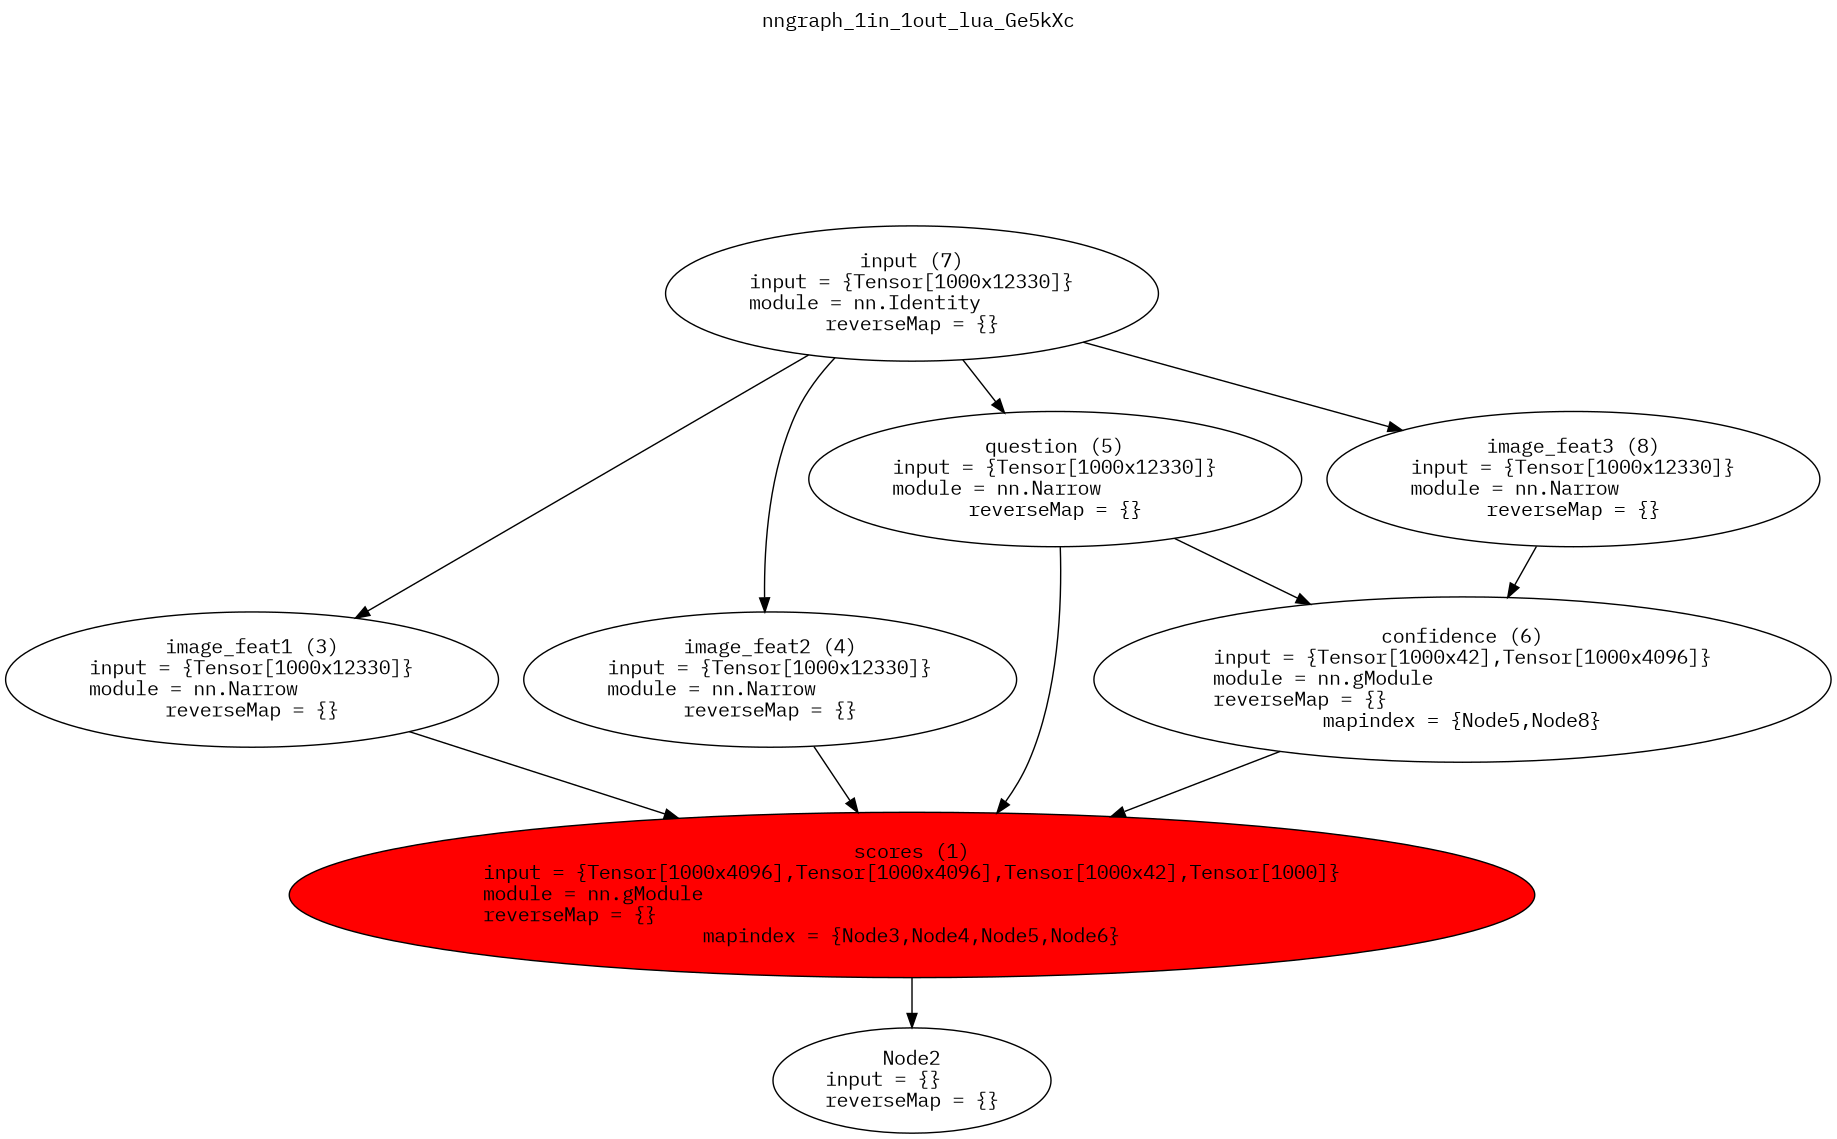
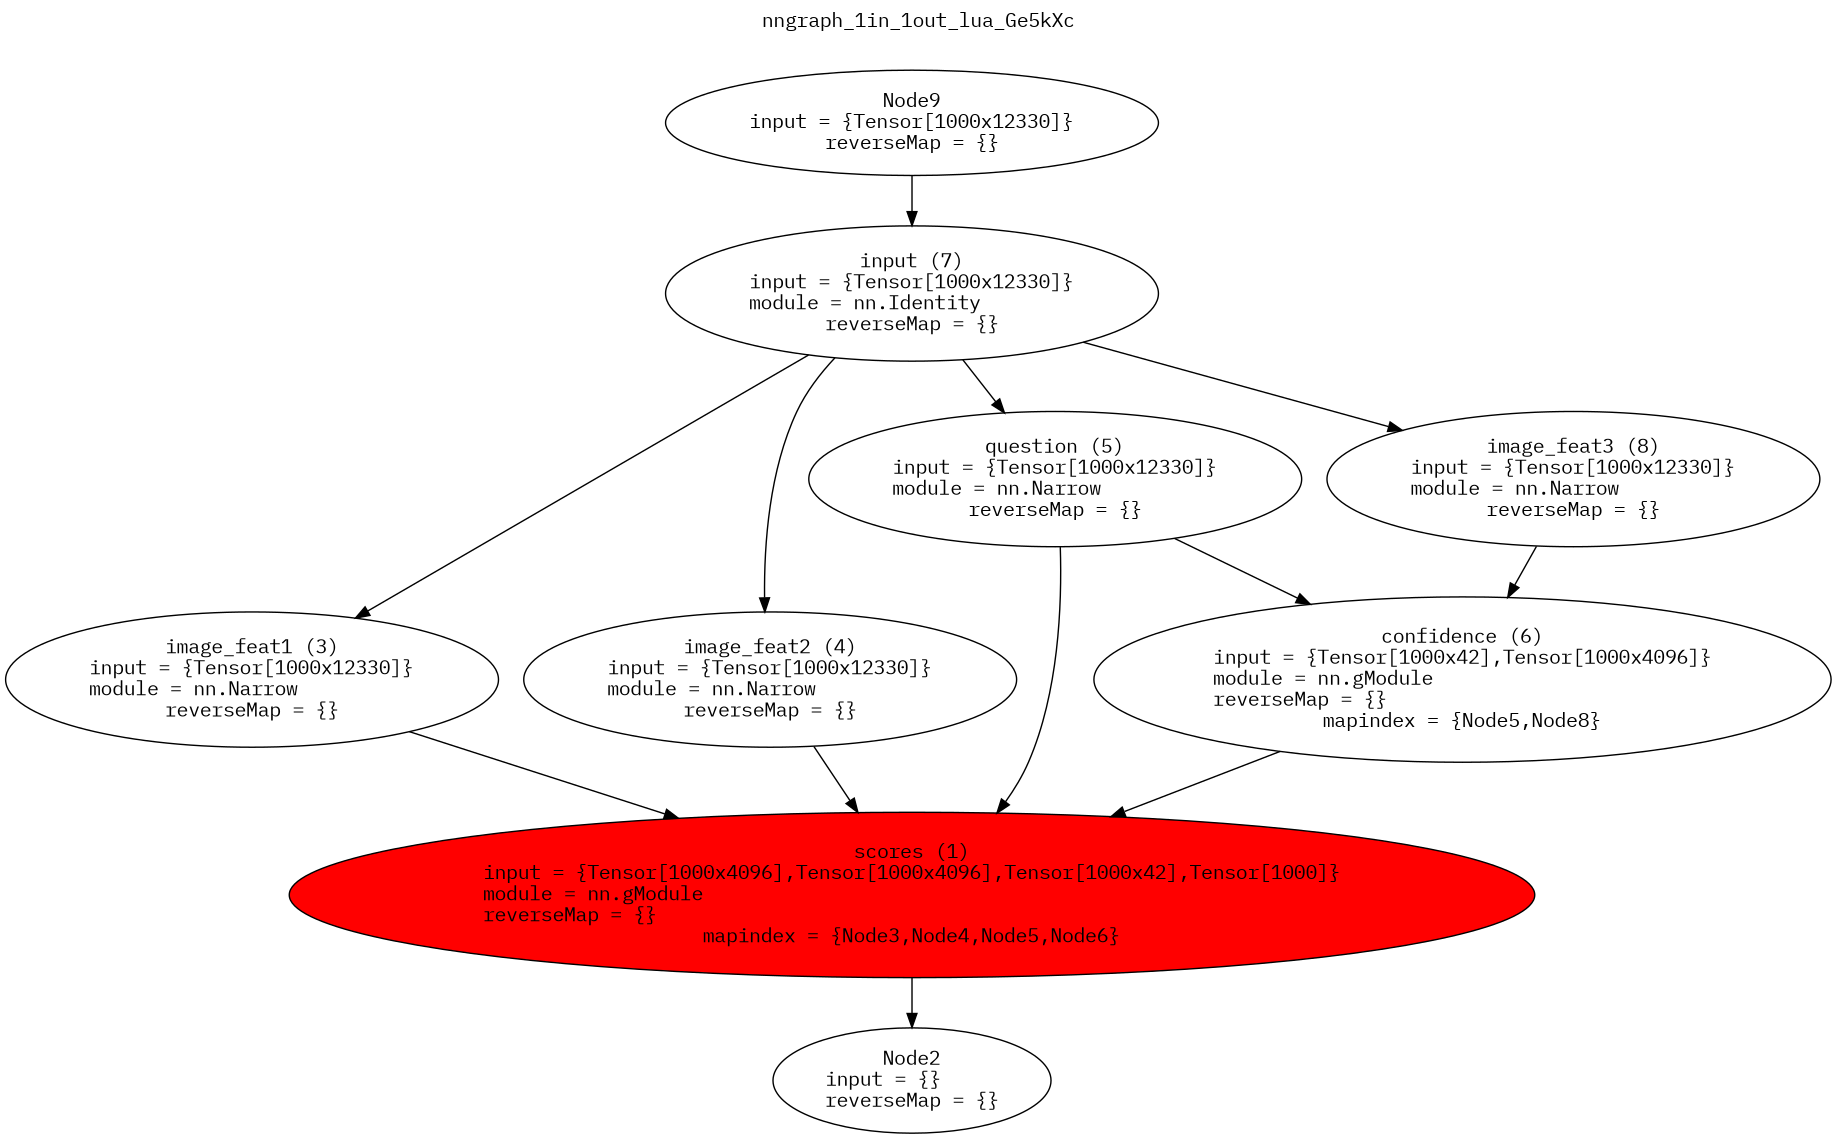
none -> (912, 123)
